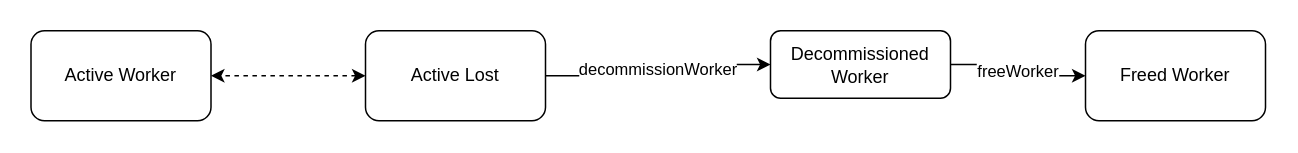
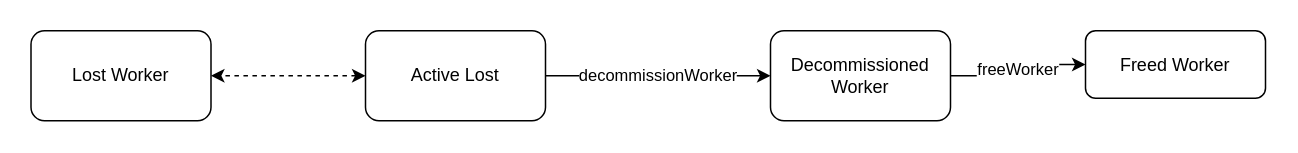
(860, 65) -> (860, 76)
(121, 76) -> (121, 76)
(1175, 76) -> (1175, 65)
